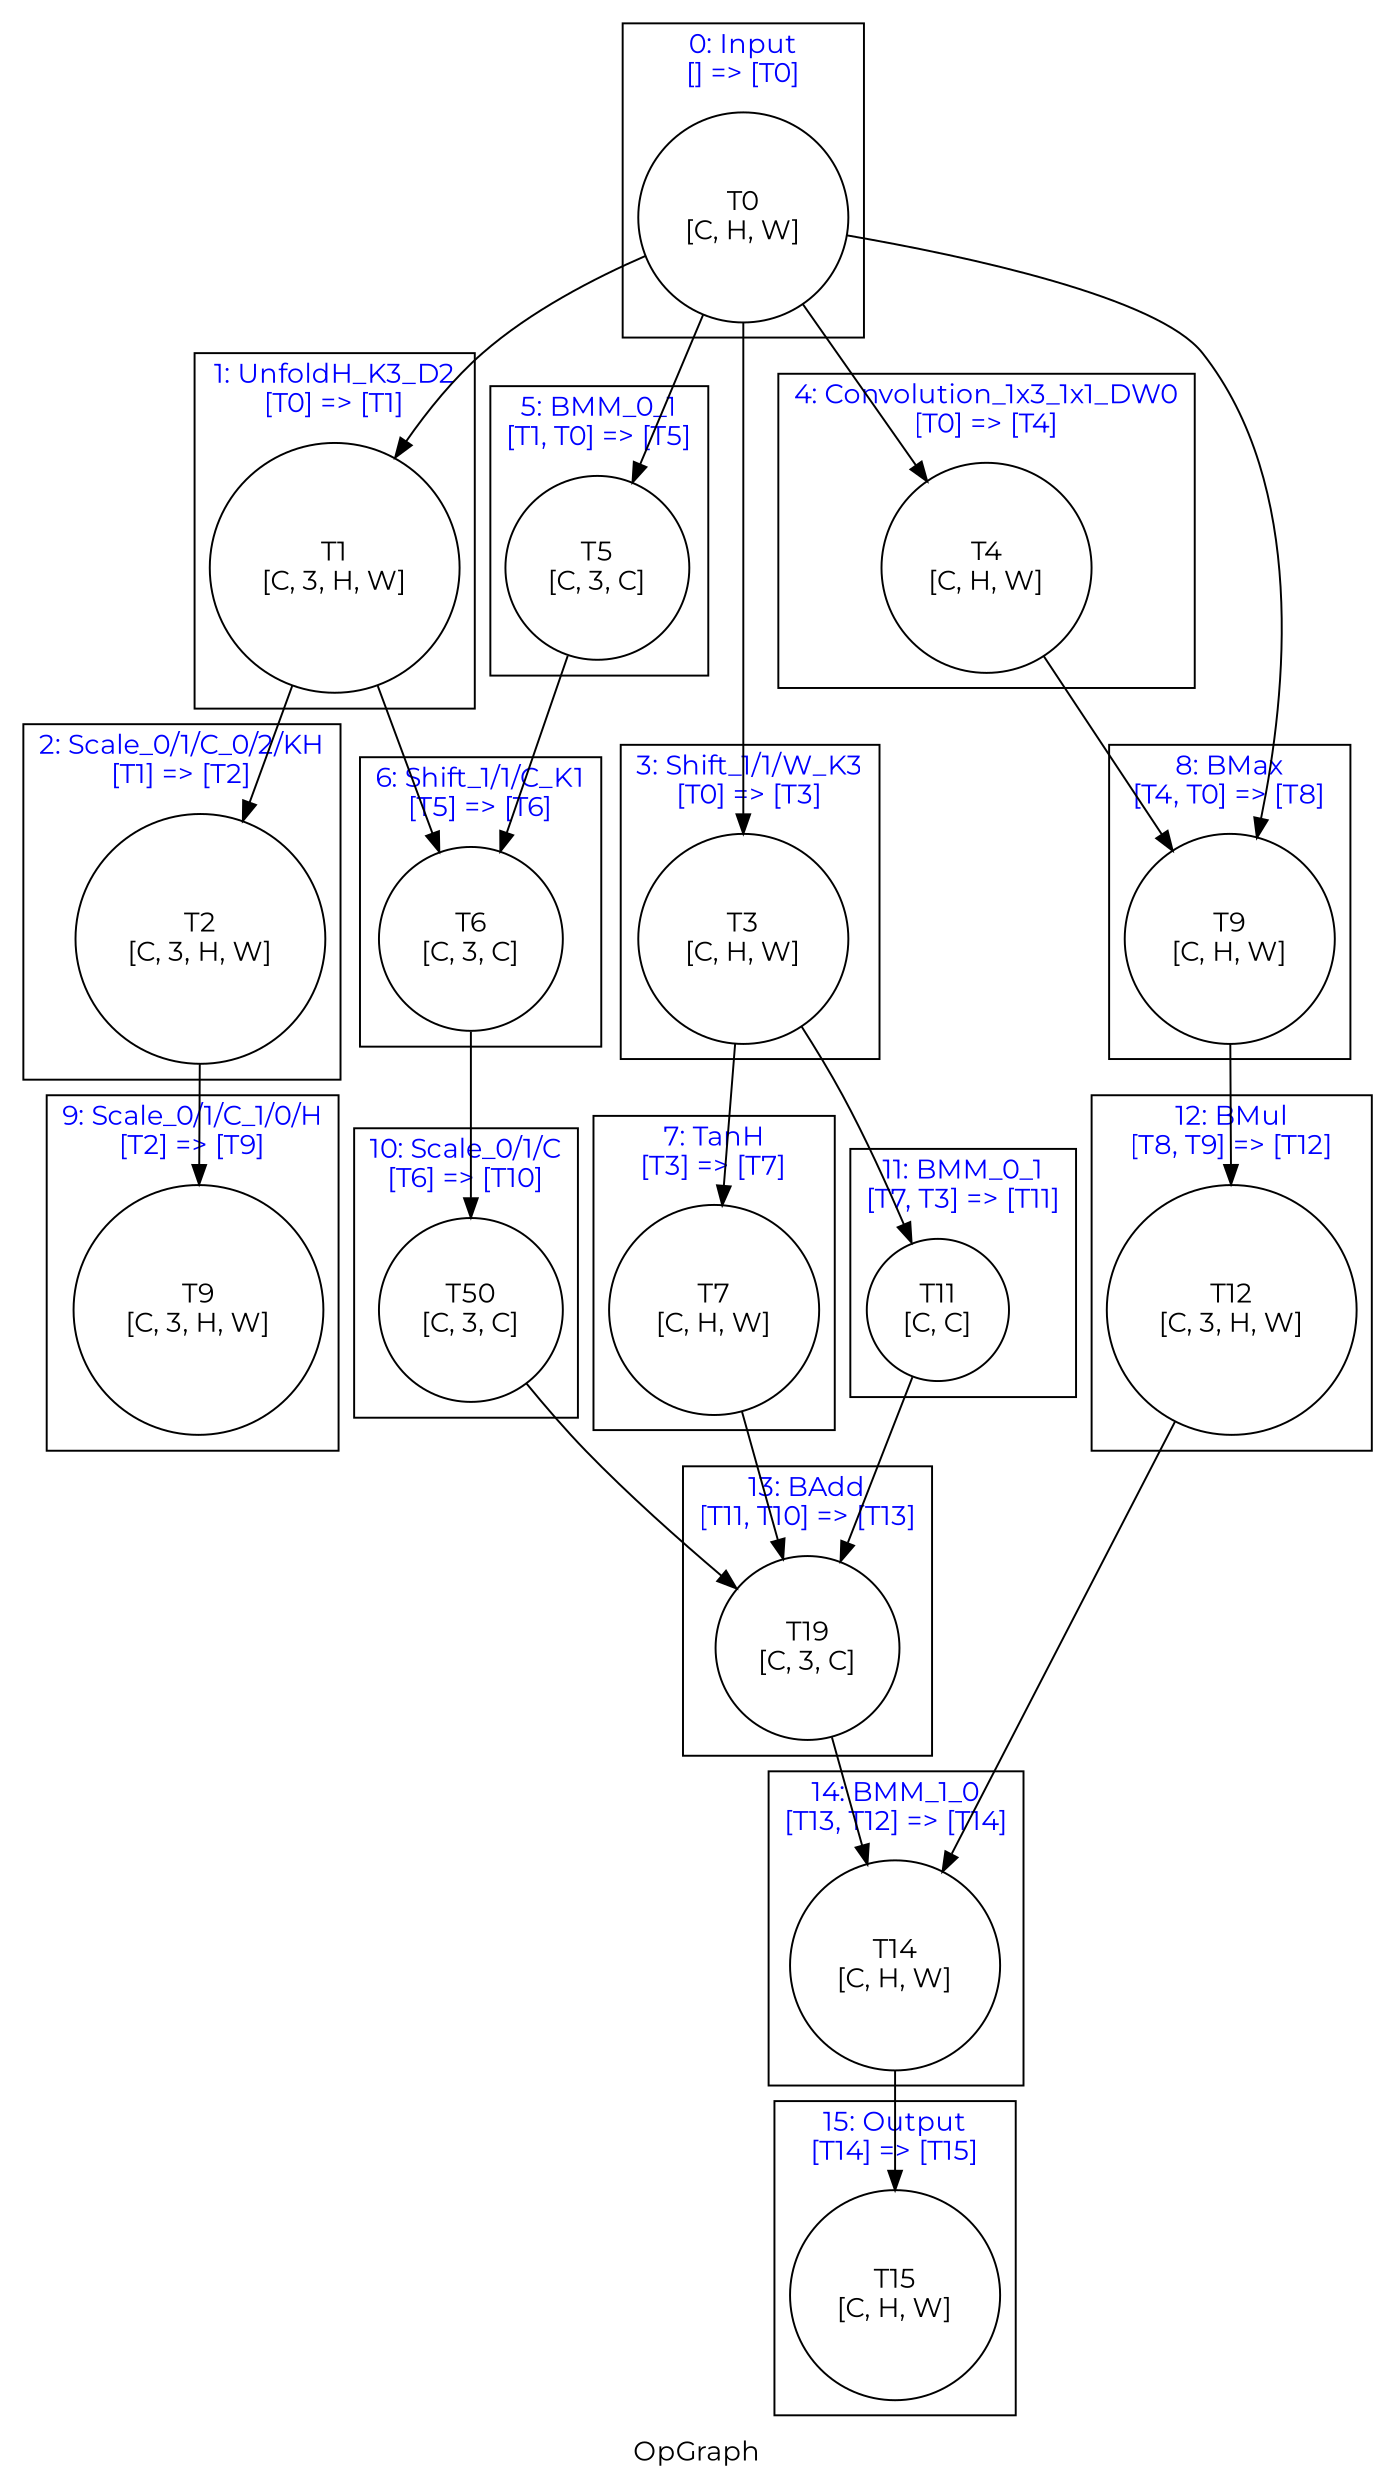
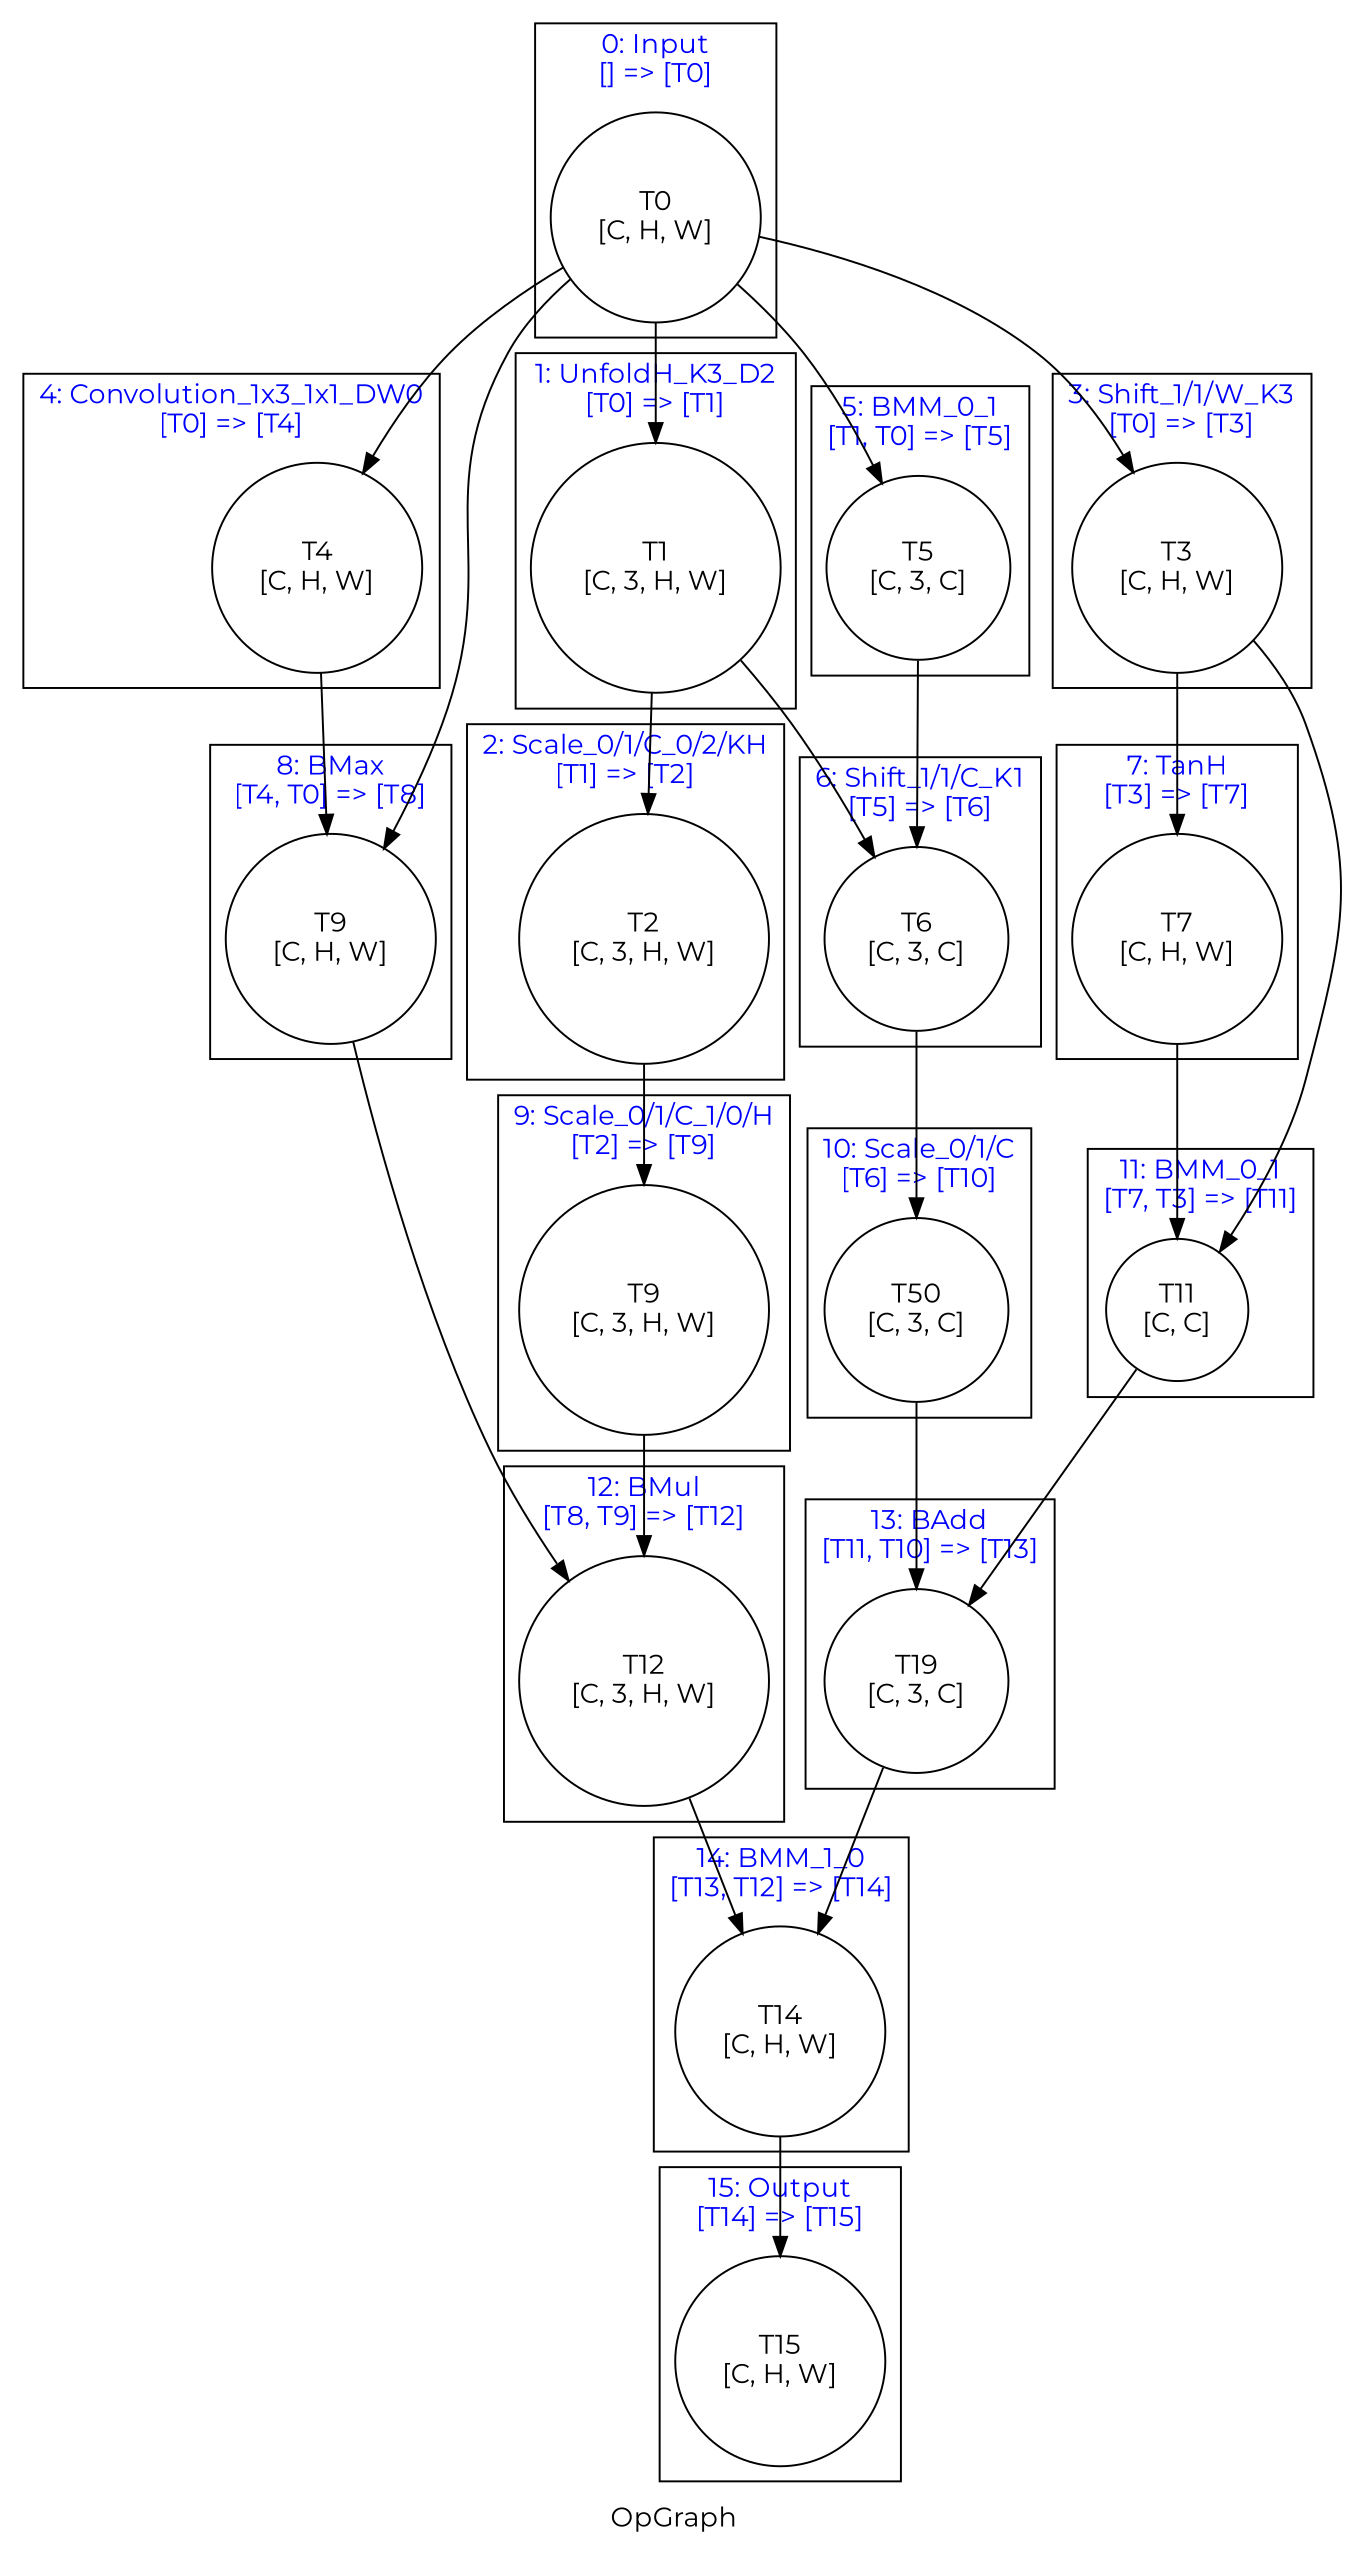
(761, 1479) -> (1177, 1131)
none -> (644, 1485)
